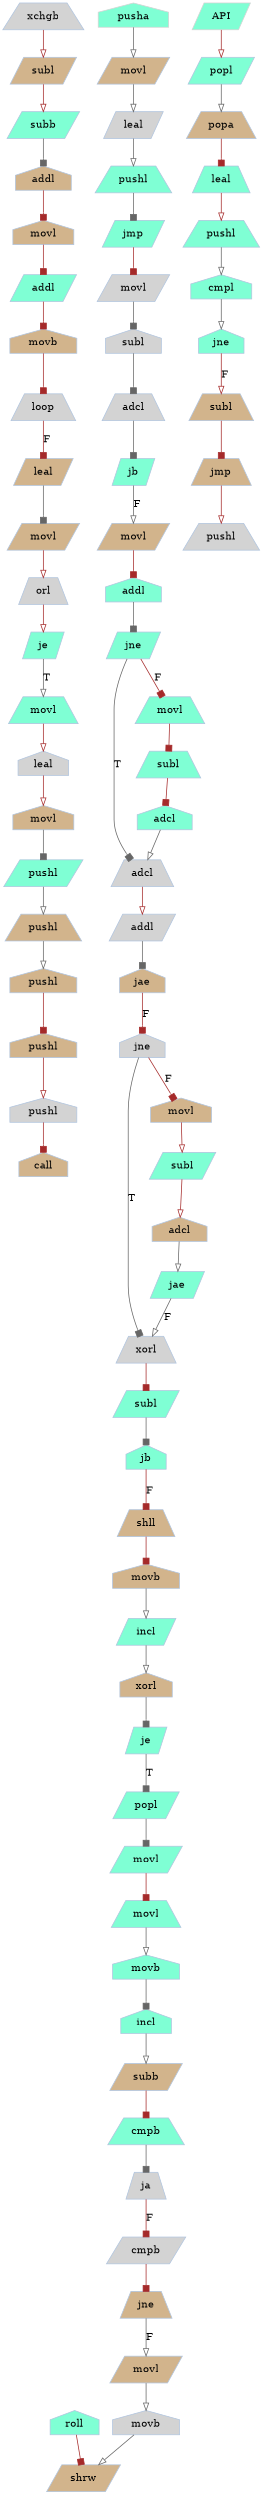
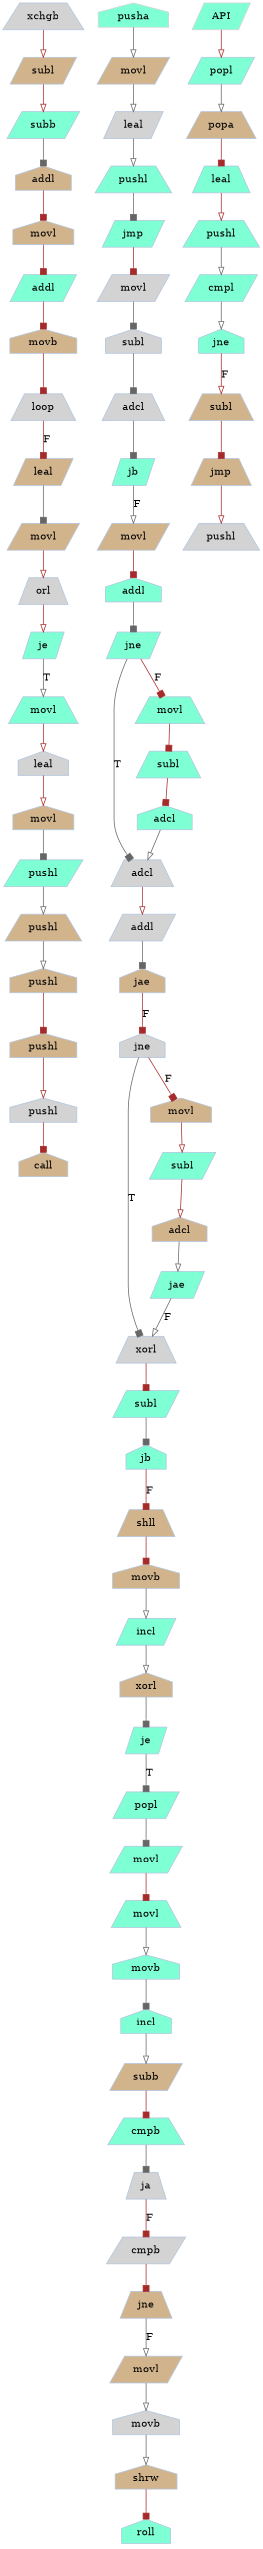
(221, 288) -> (221, 288)
(78, 2446) -> (146, 2500)
(84, 2478) -> (146, 2478)
